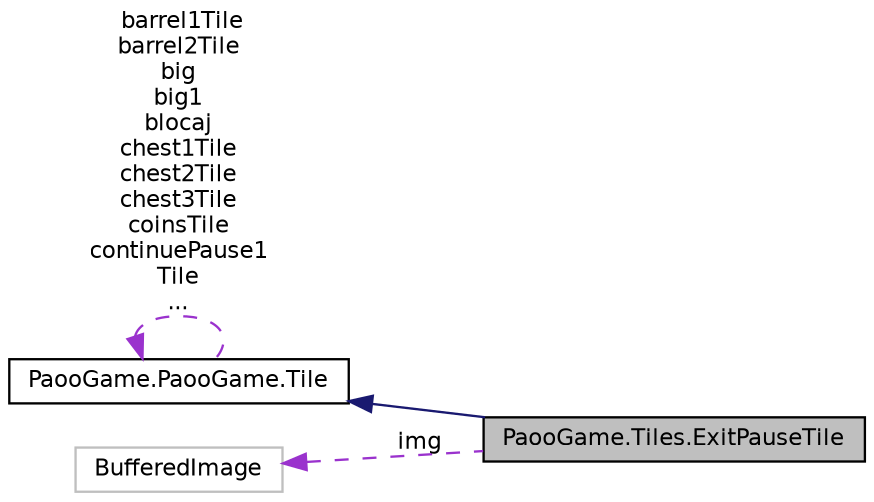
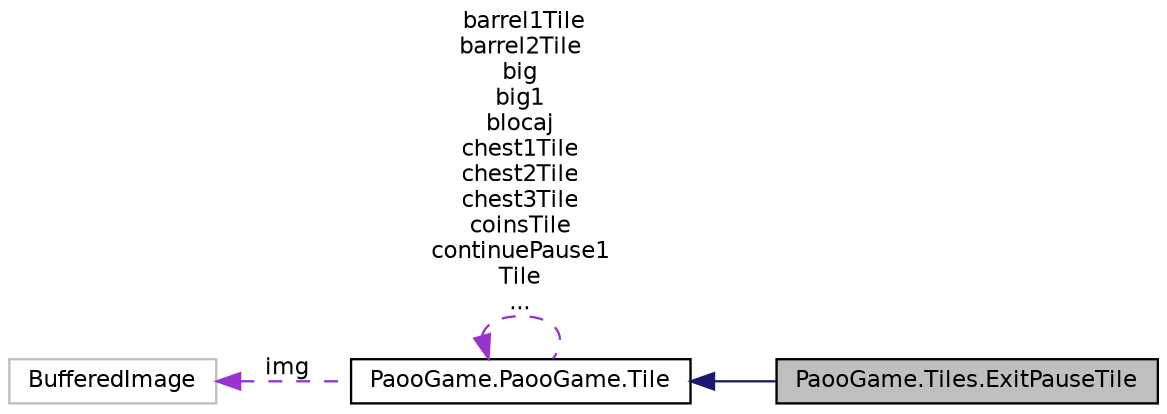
(395, 456) -> (296, 381)
